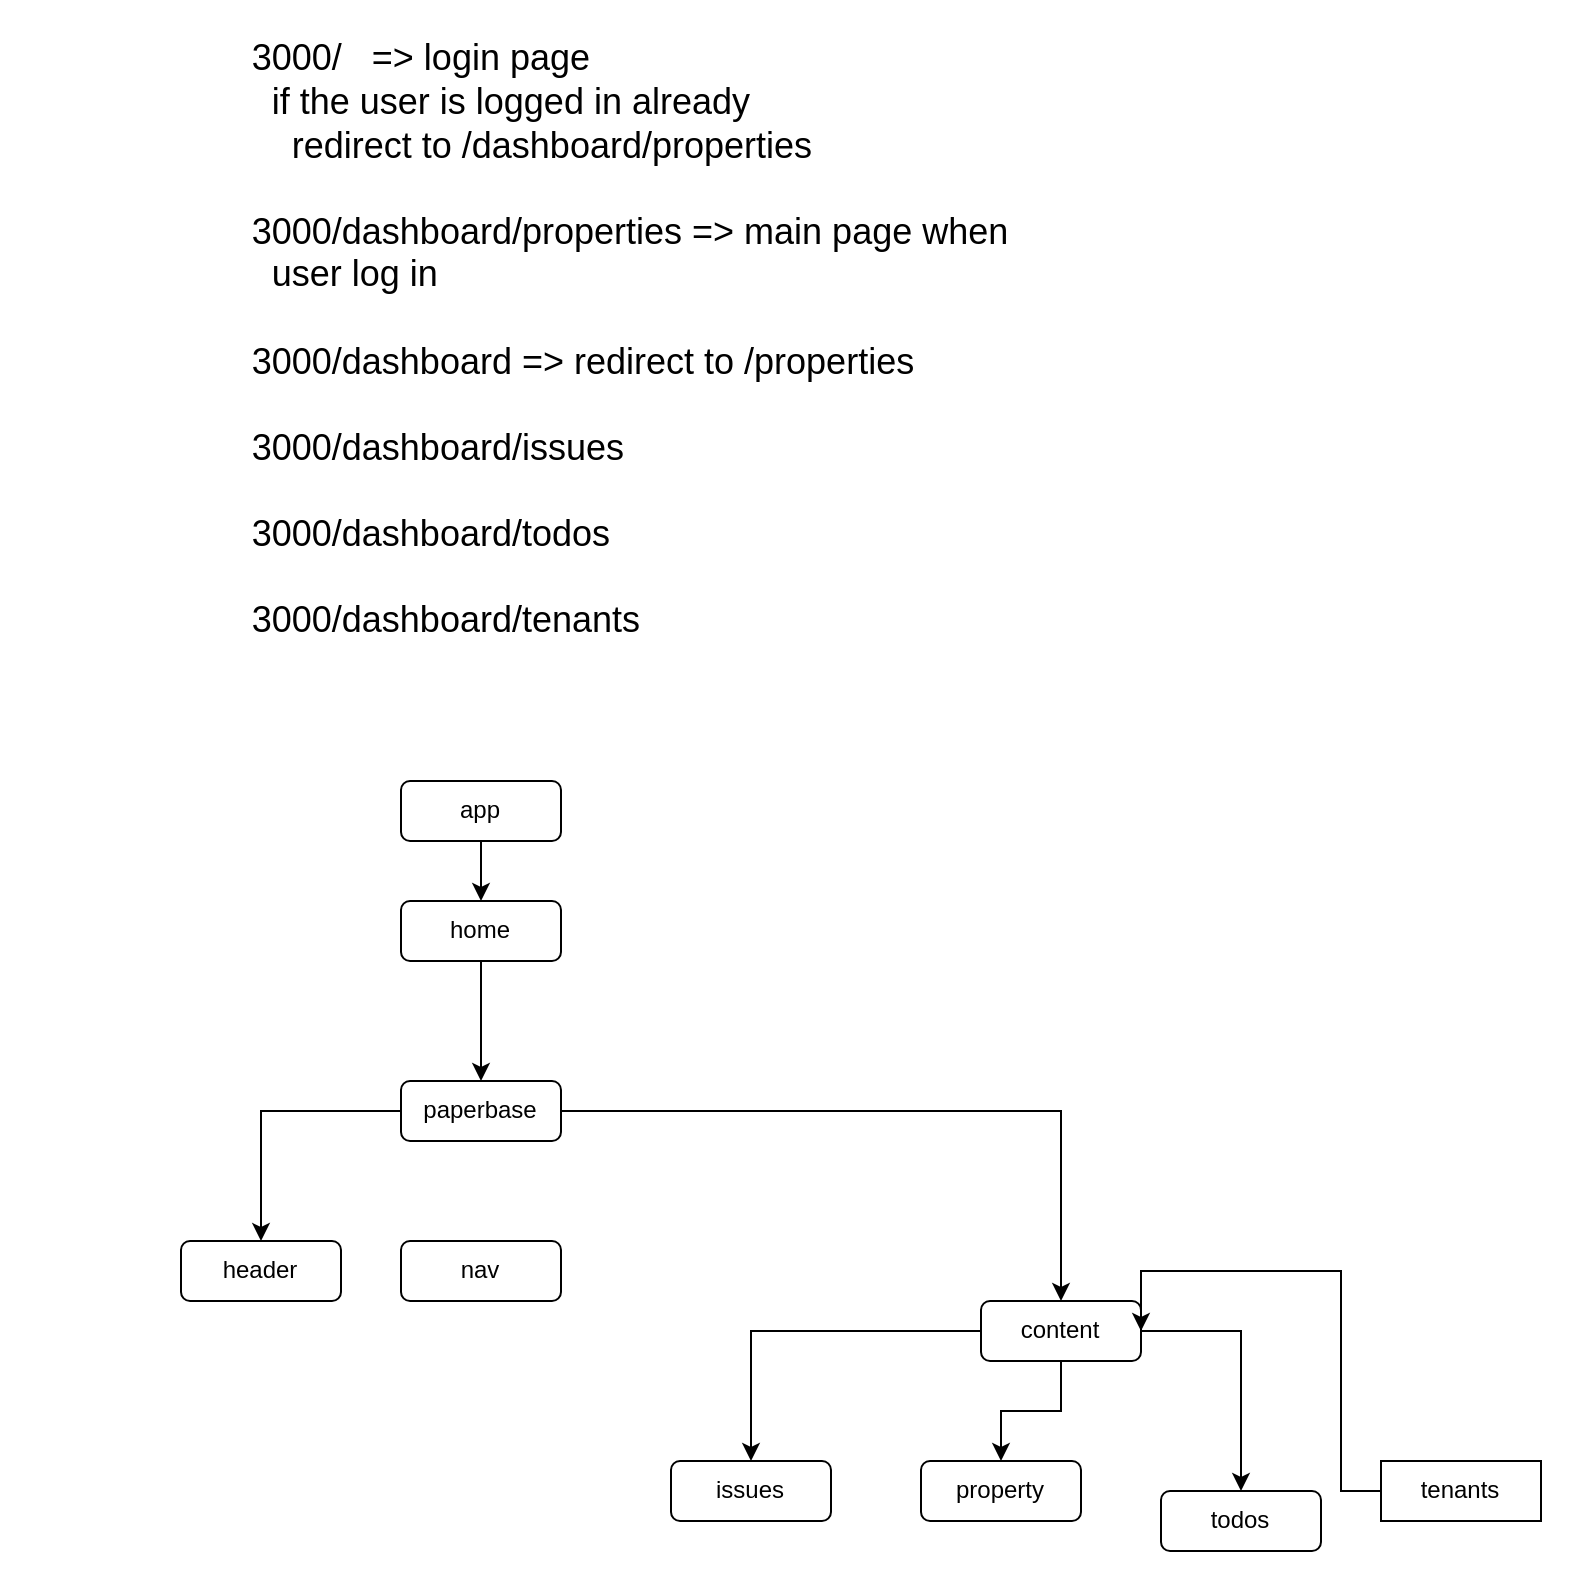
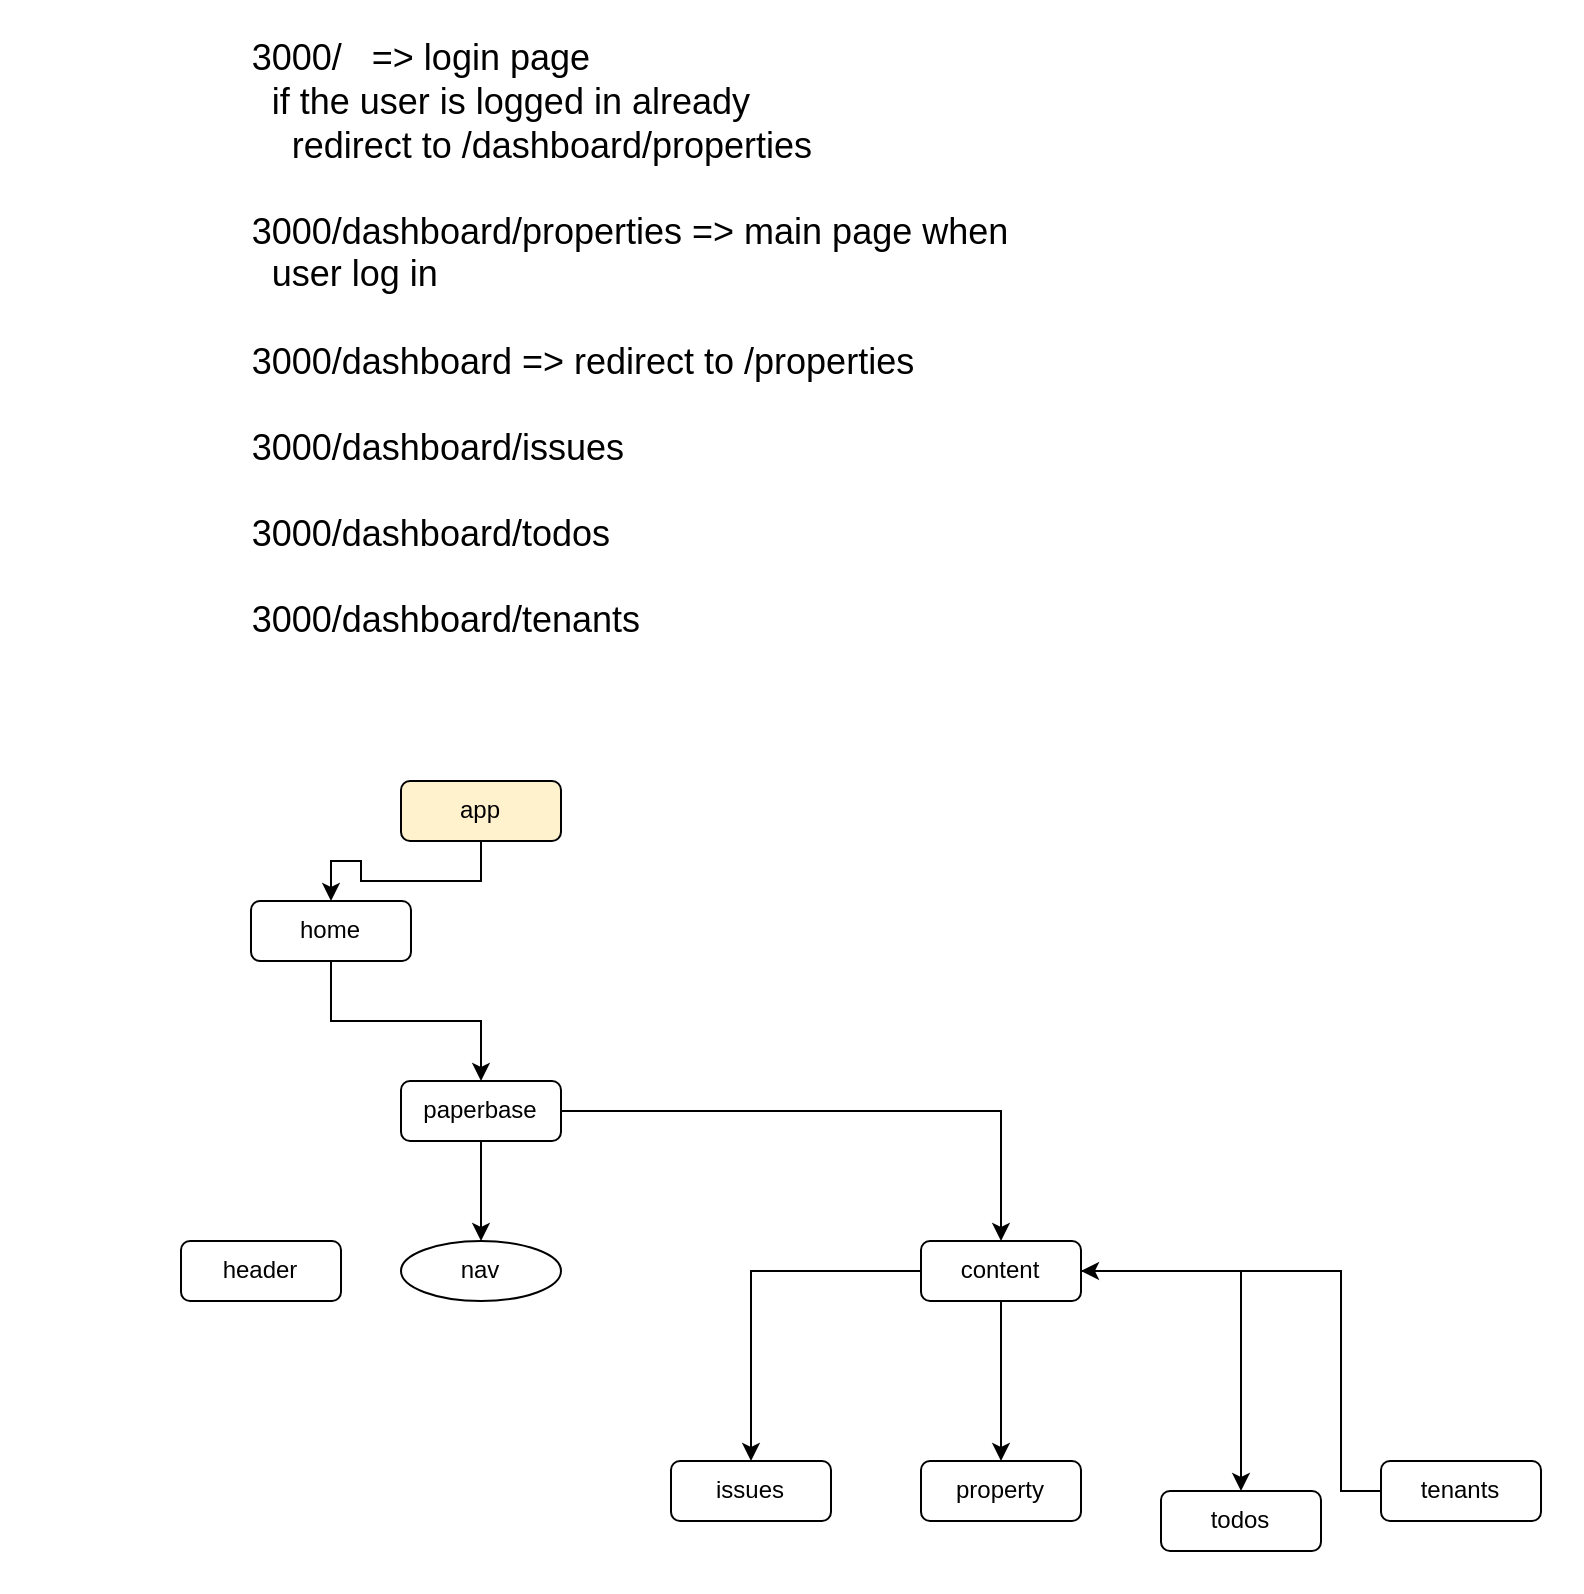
(481, 811) -> (481, 811)
(481, 931) -> (331, 931)
(273, 1111) -> none
none -> (481, 1184)
(481, 1271) -> (481, 1271)
(1061, 1331) -> (1001, 1271)
(1461, 1491) -> (1461, 1491)
